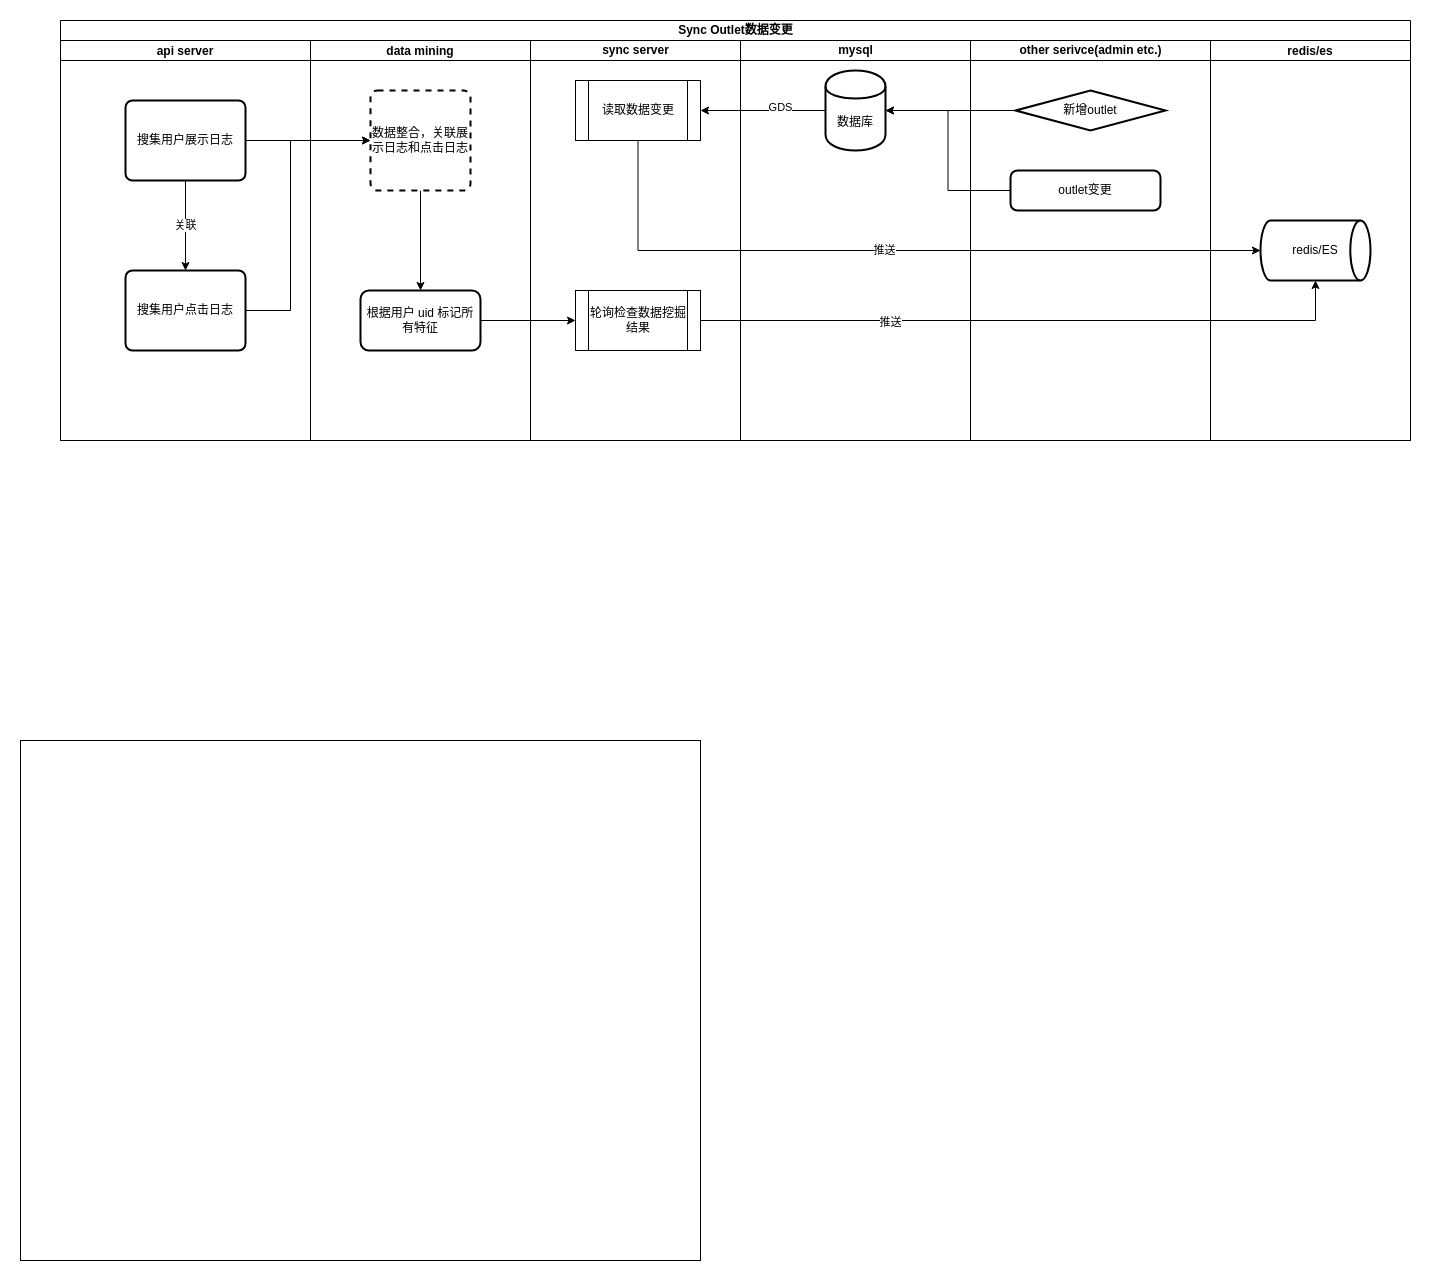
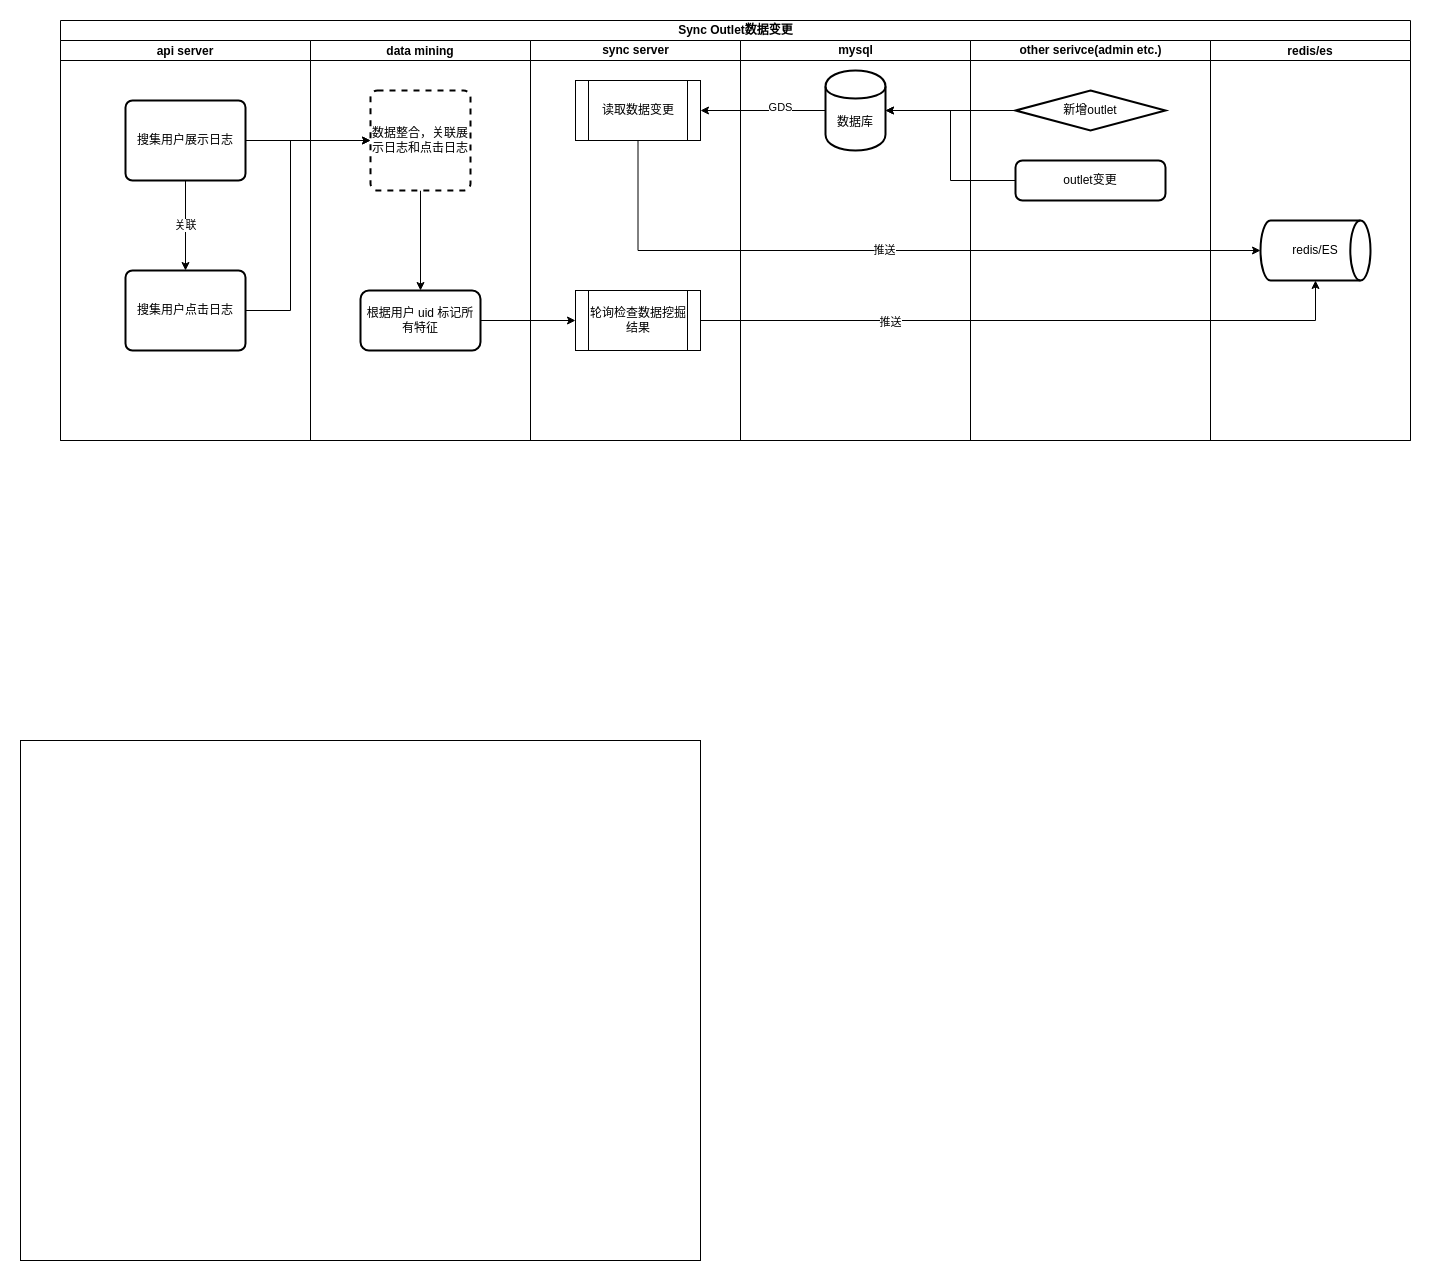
(1086, 191) -> (1091, 181)
